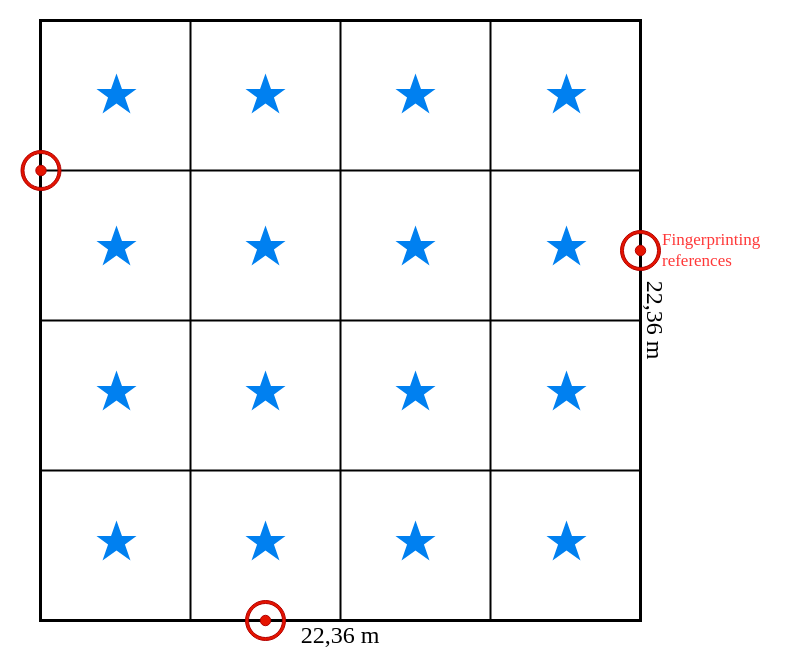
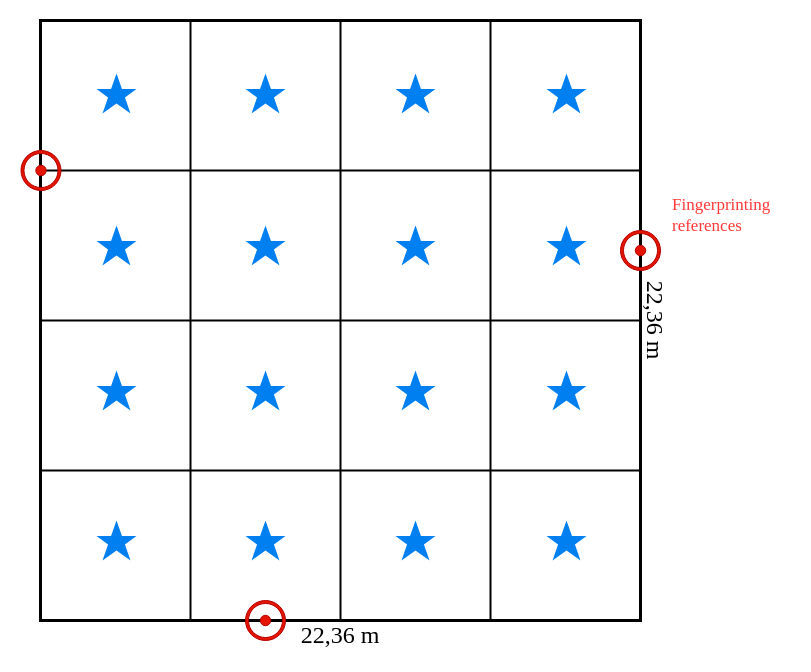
(725, 250) -> (735, 215)
